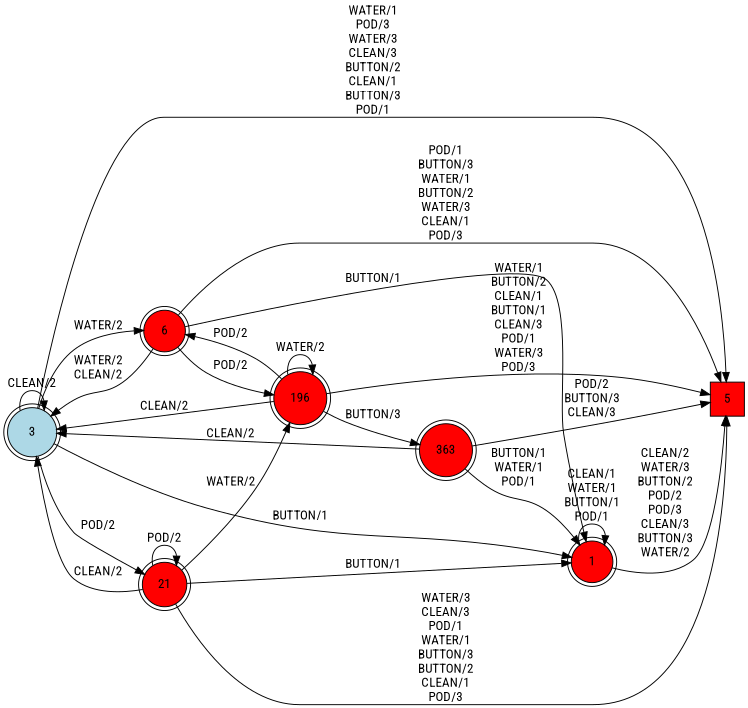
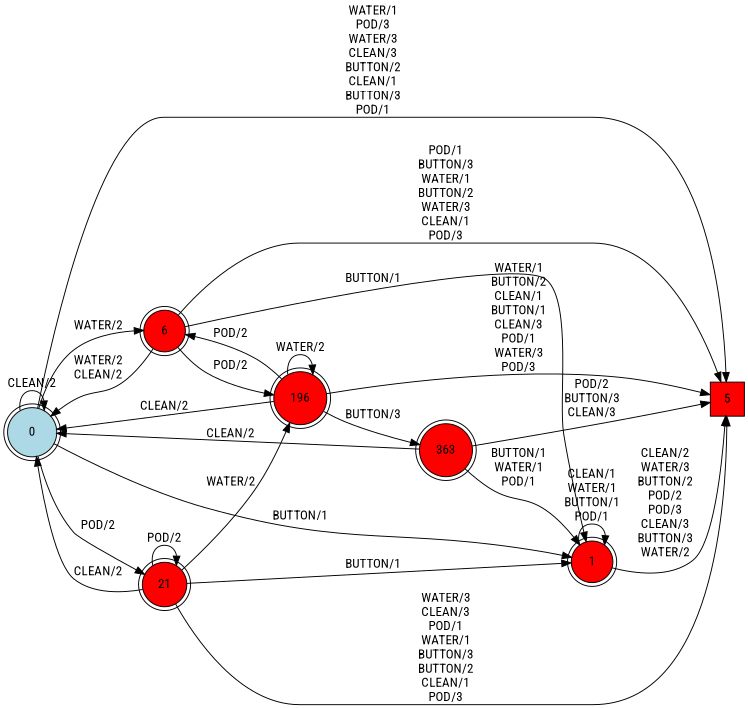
(32, 432) -> (32, 432)
